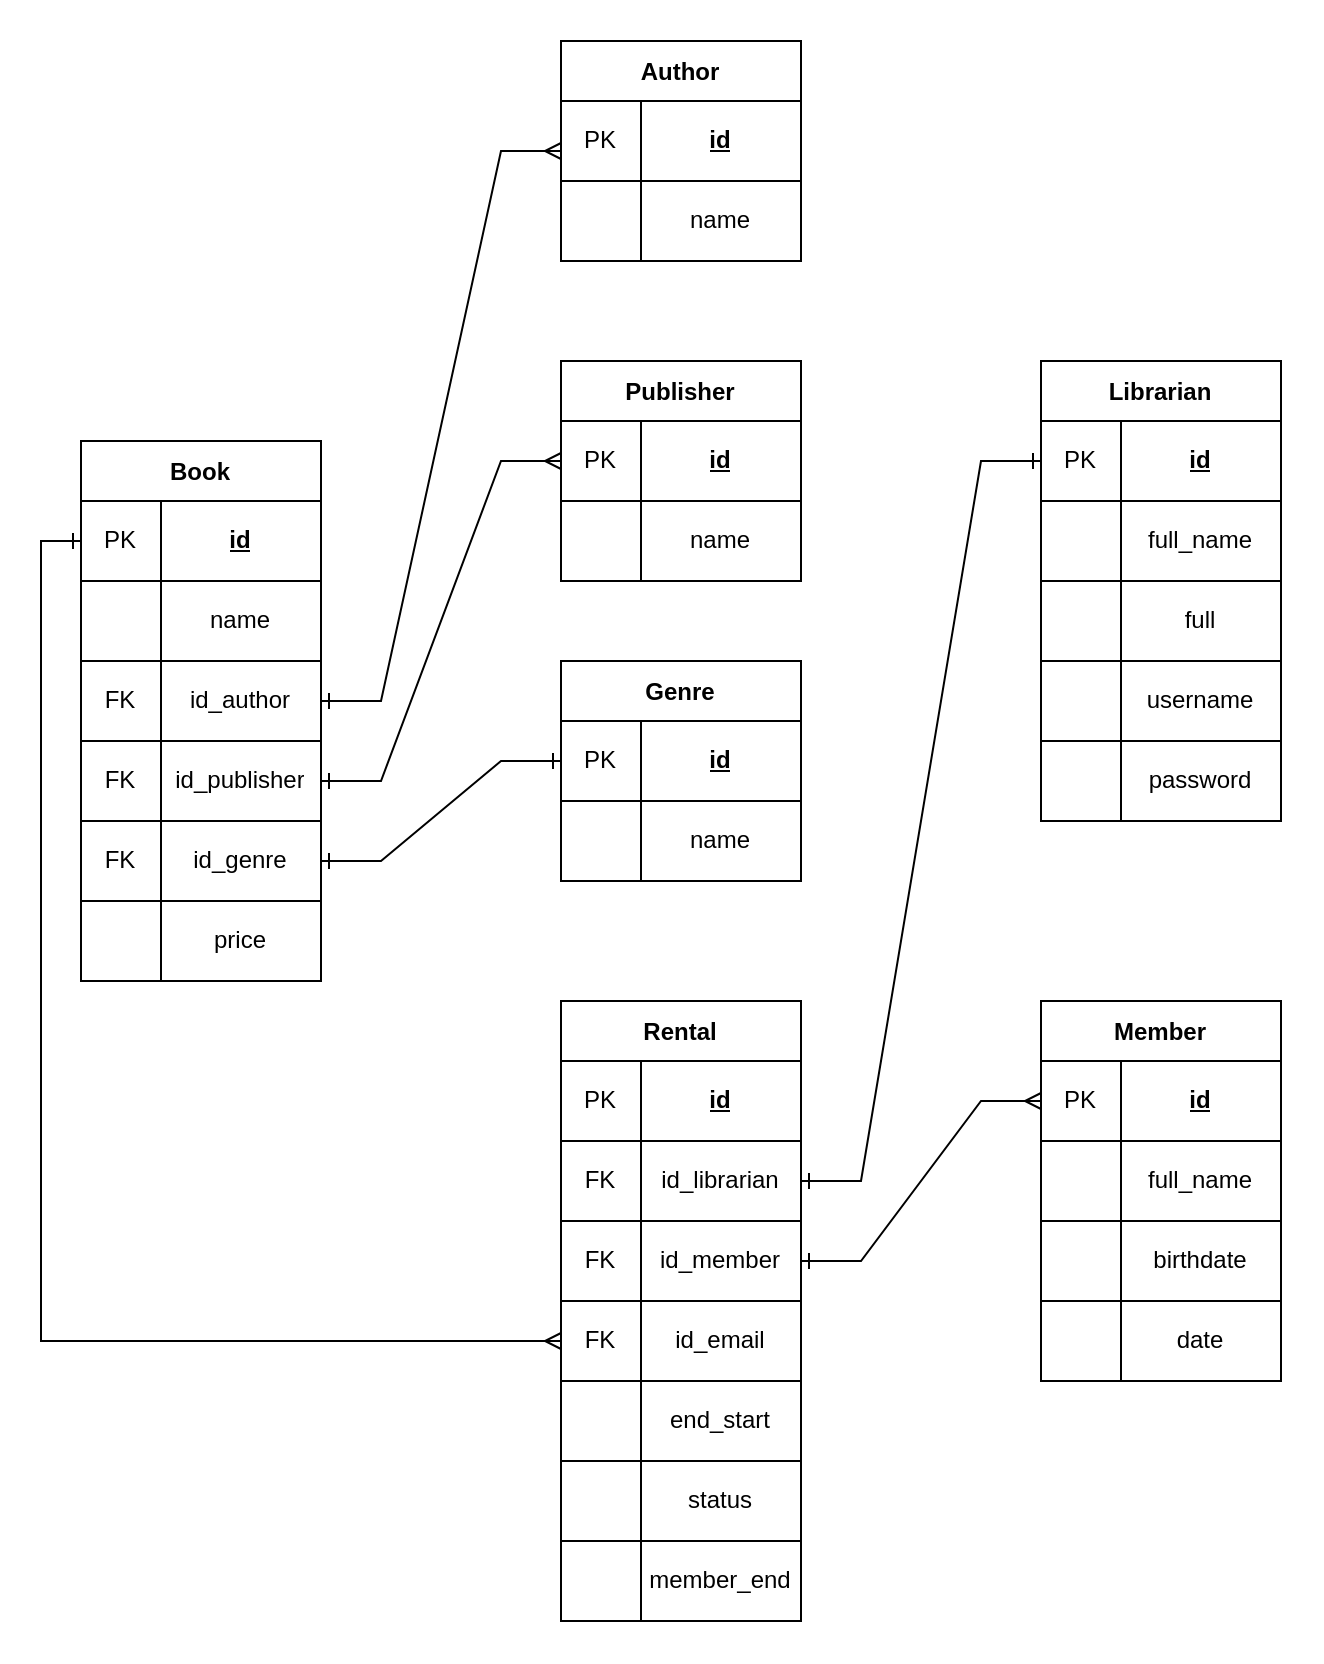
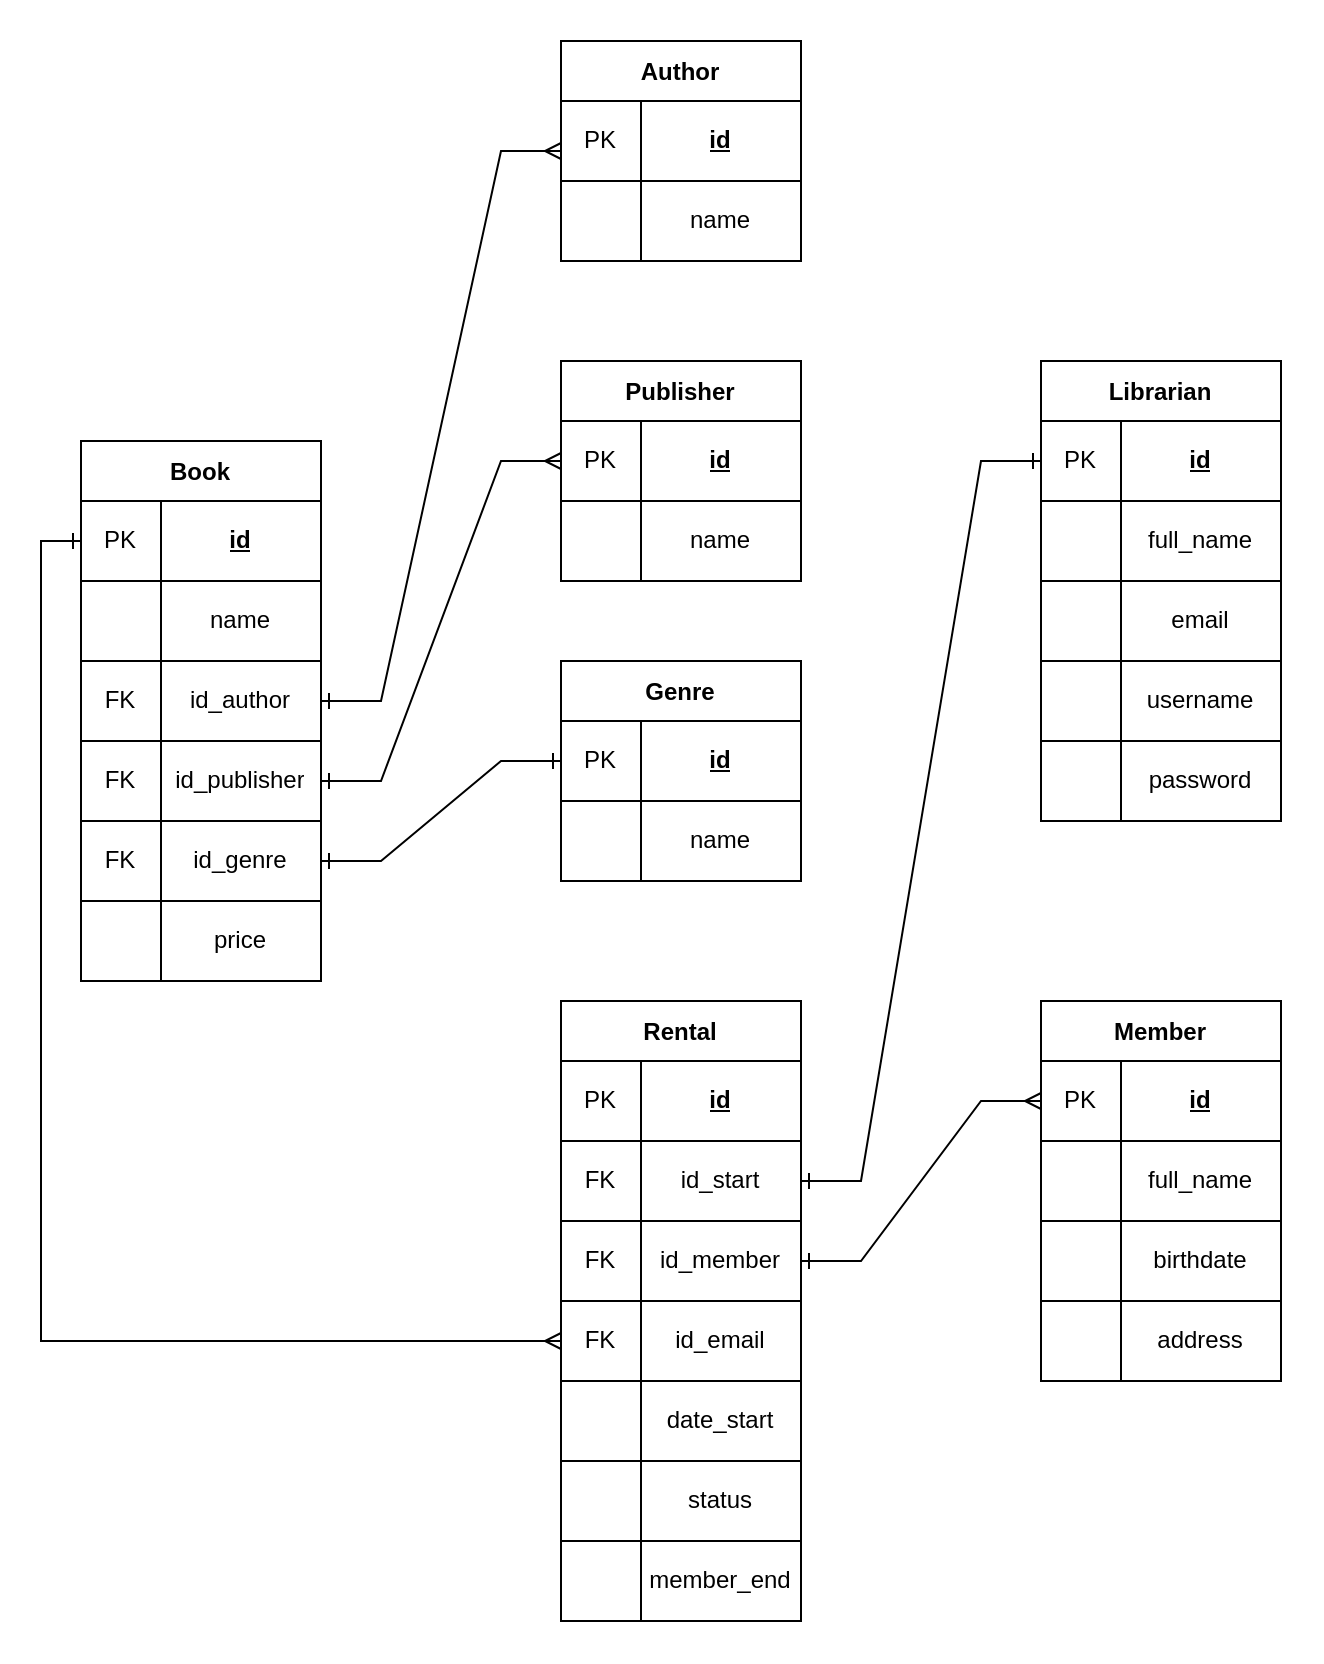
(1201, 621) -> (1201, 621)
(721, 1181) -> (721, 1181)
(1201, 1341) -> (1201, 1341)
(721, 1421) -> (721, 1421)
